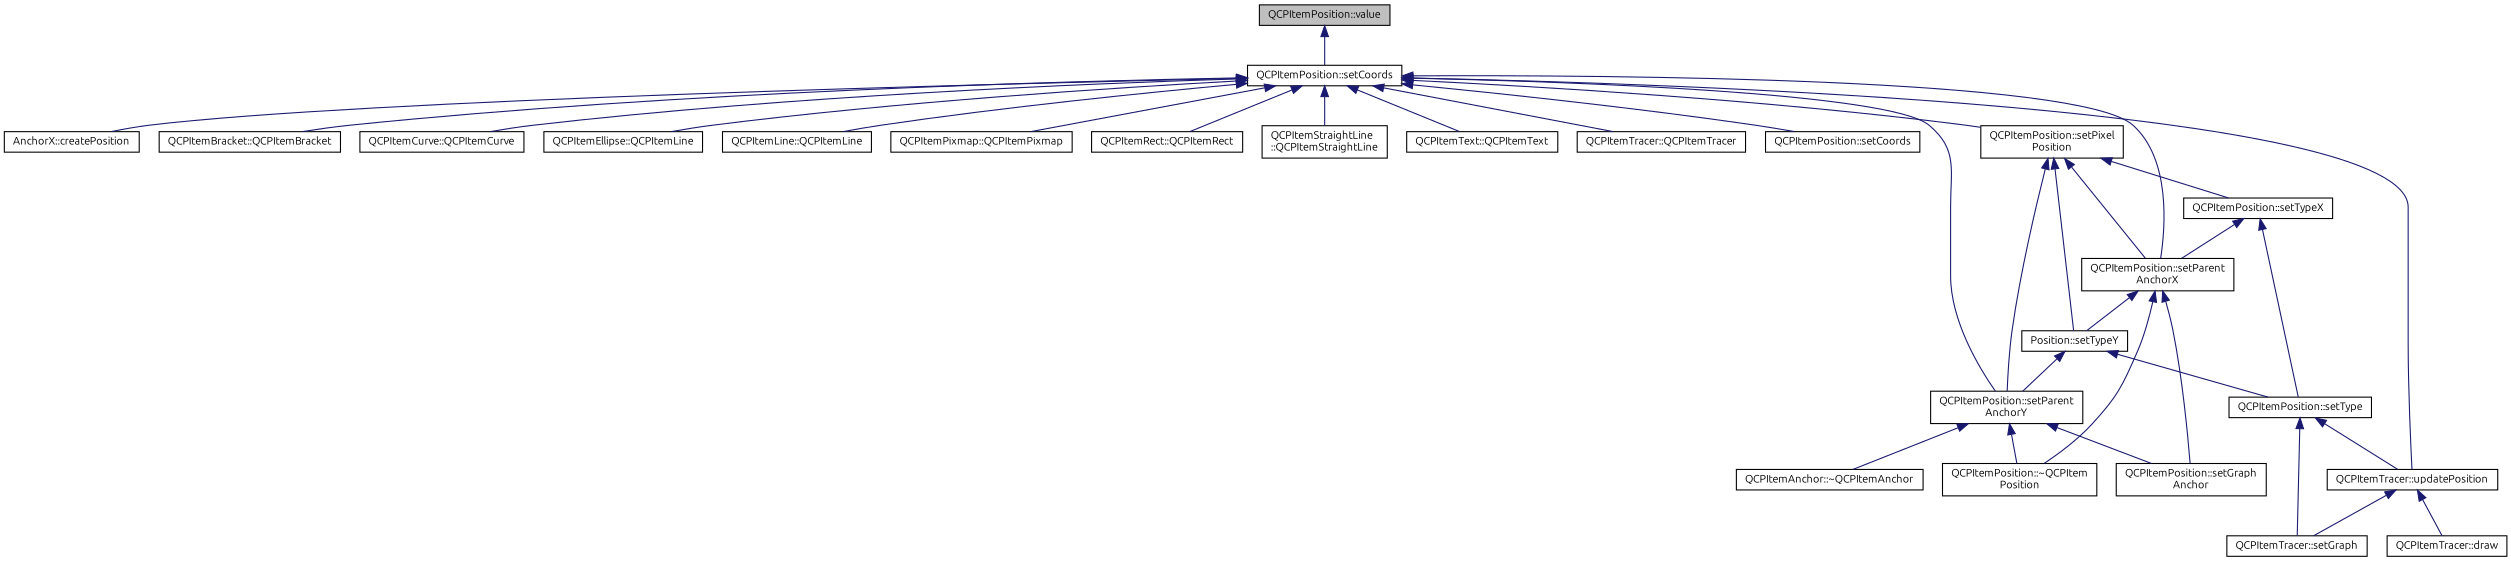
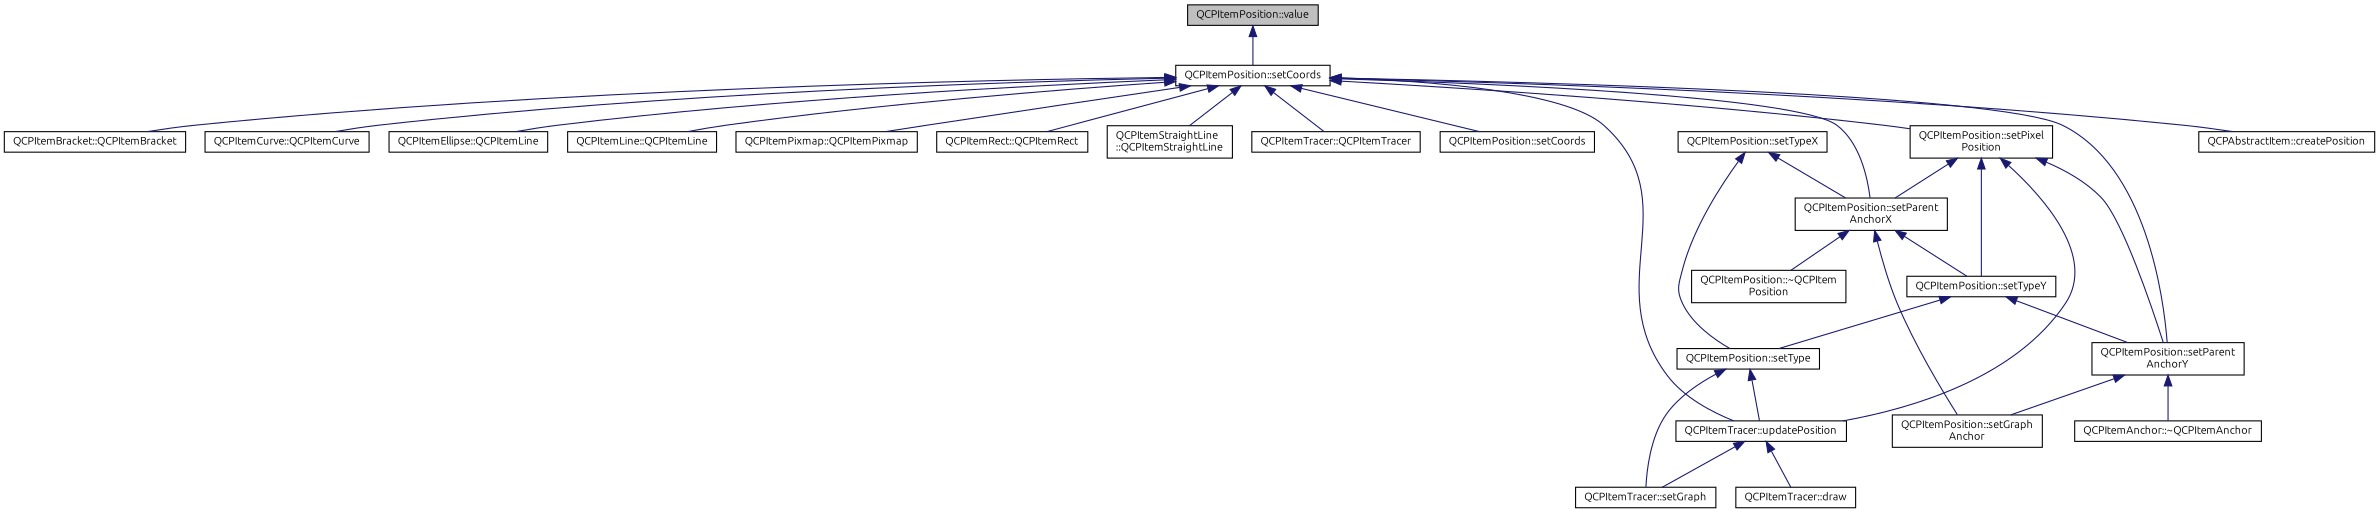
(72, 142) -> (2287, 142)
(1482, 142) -> none
(2170, 180) -> (2033, 339)
(2075, 341) -> (1981, 287)
(2014, 449) -> none
